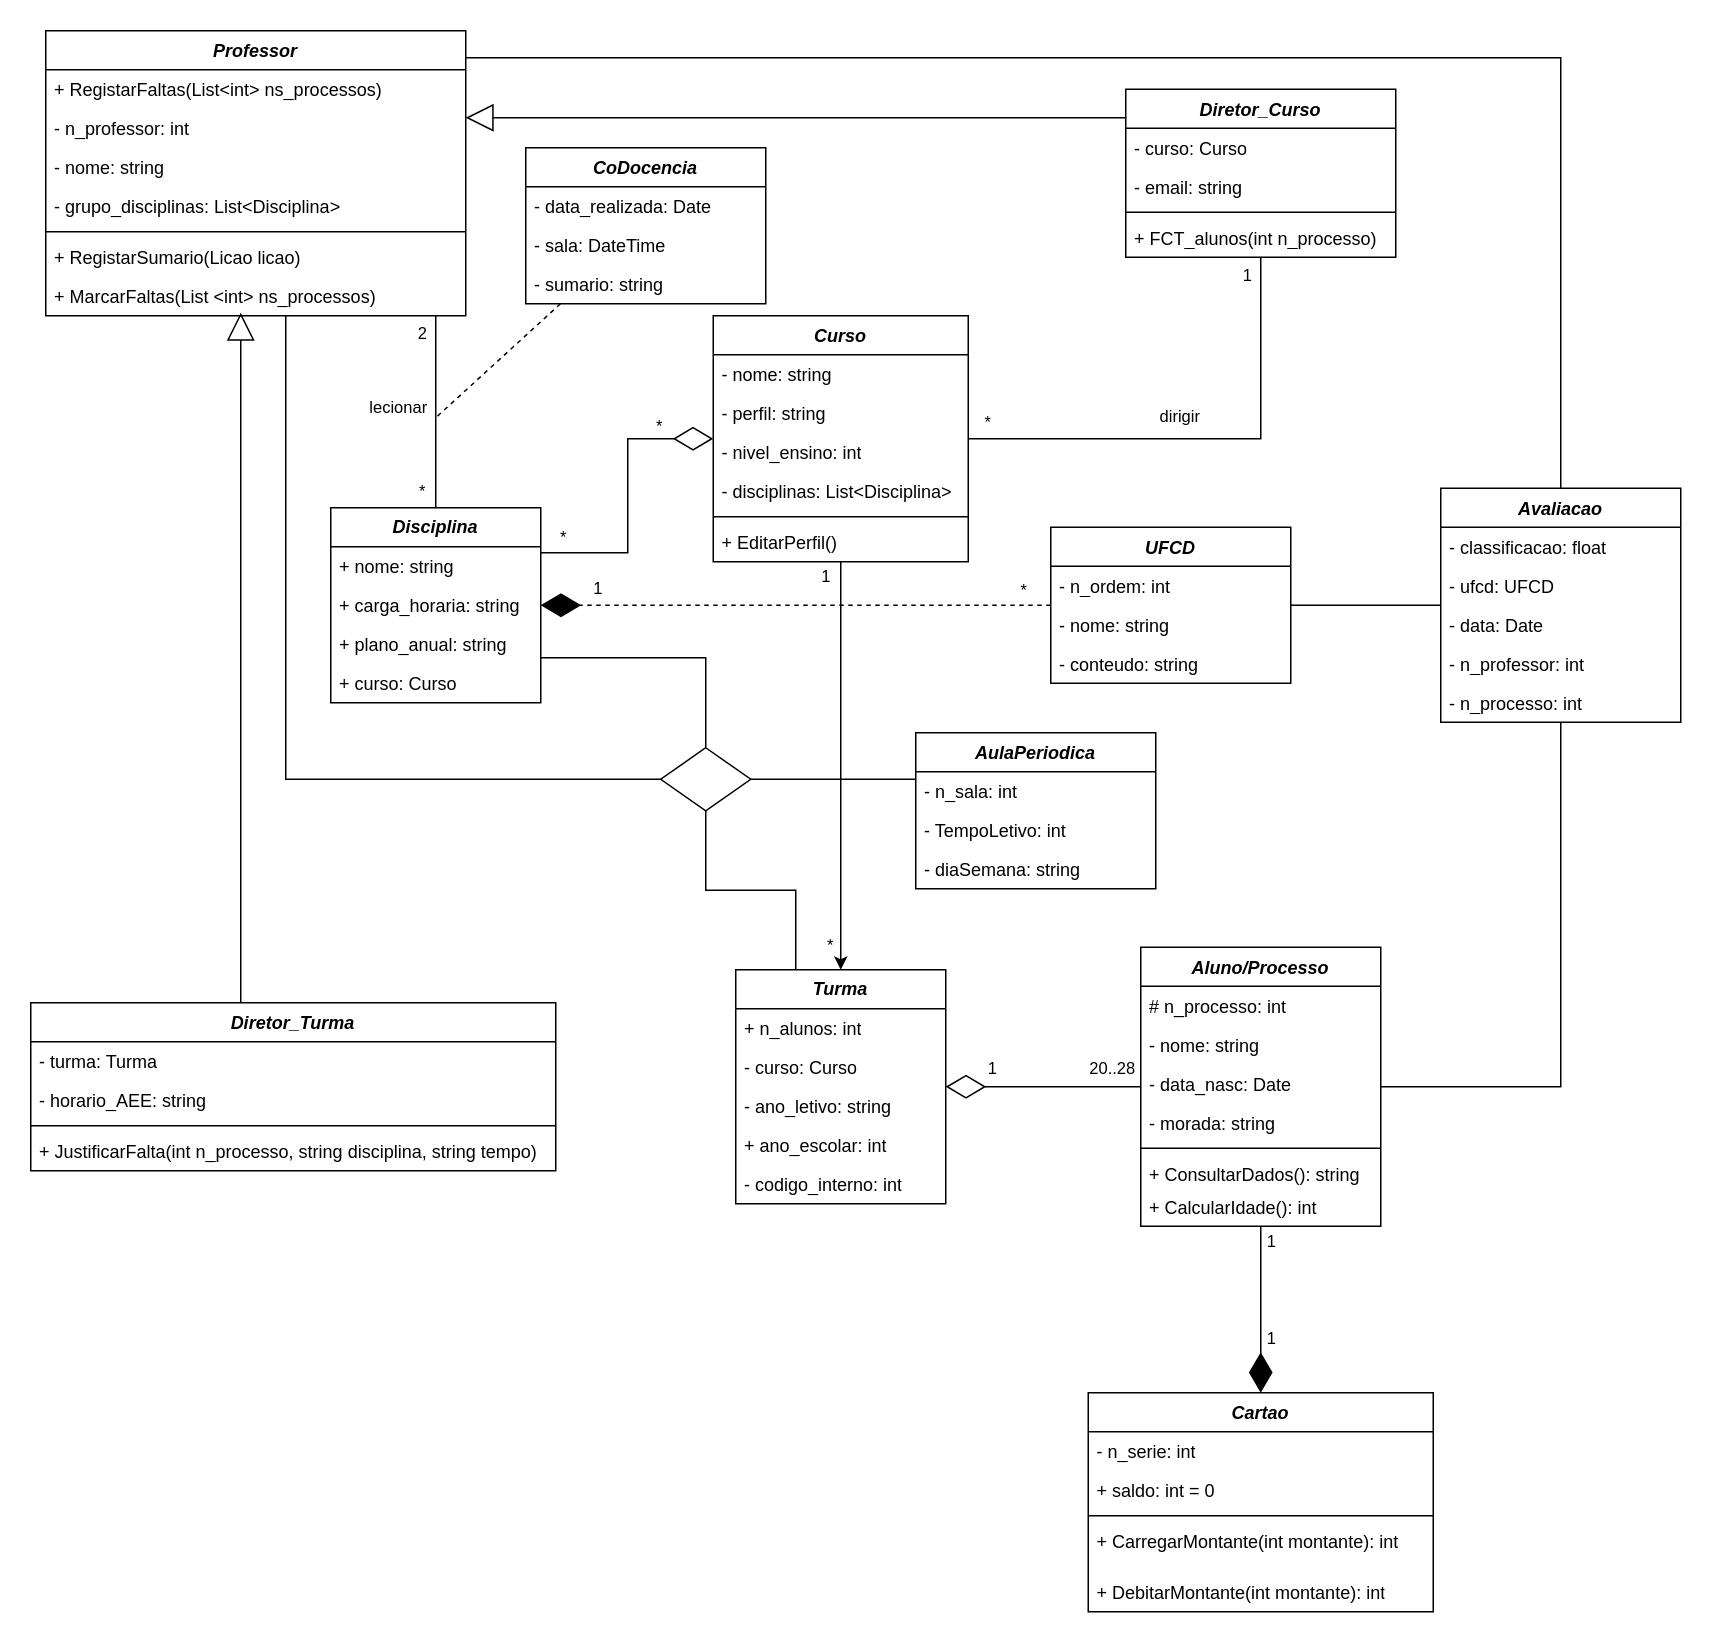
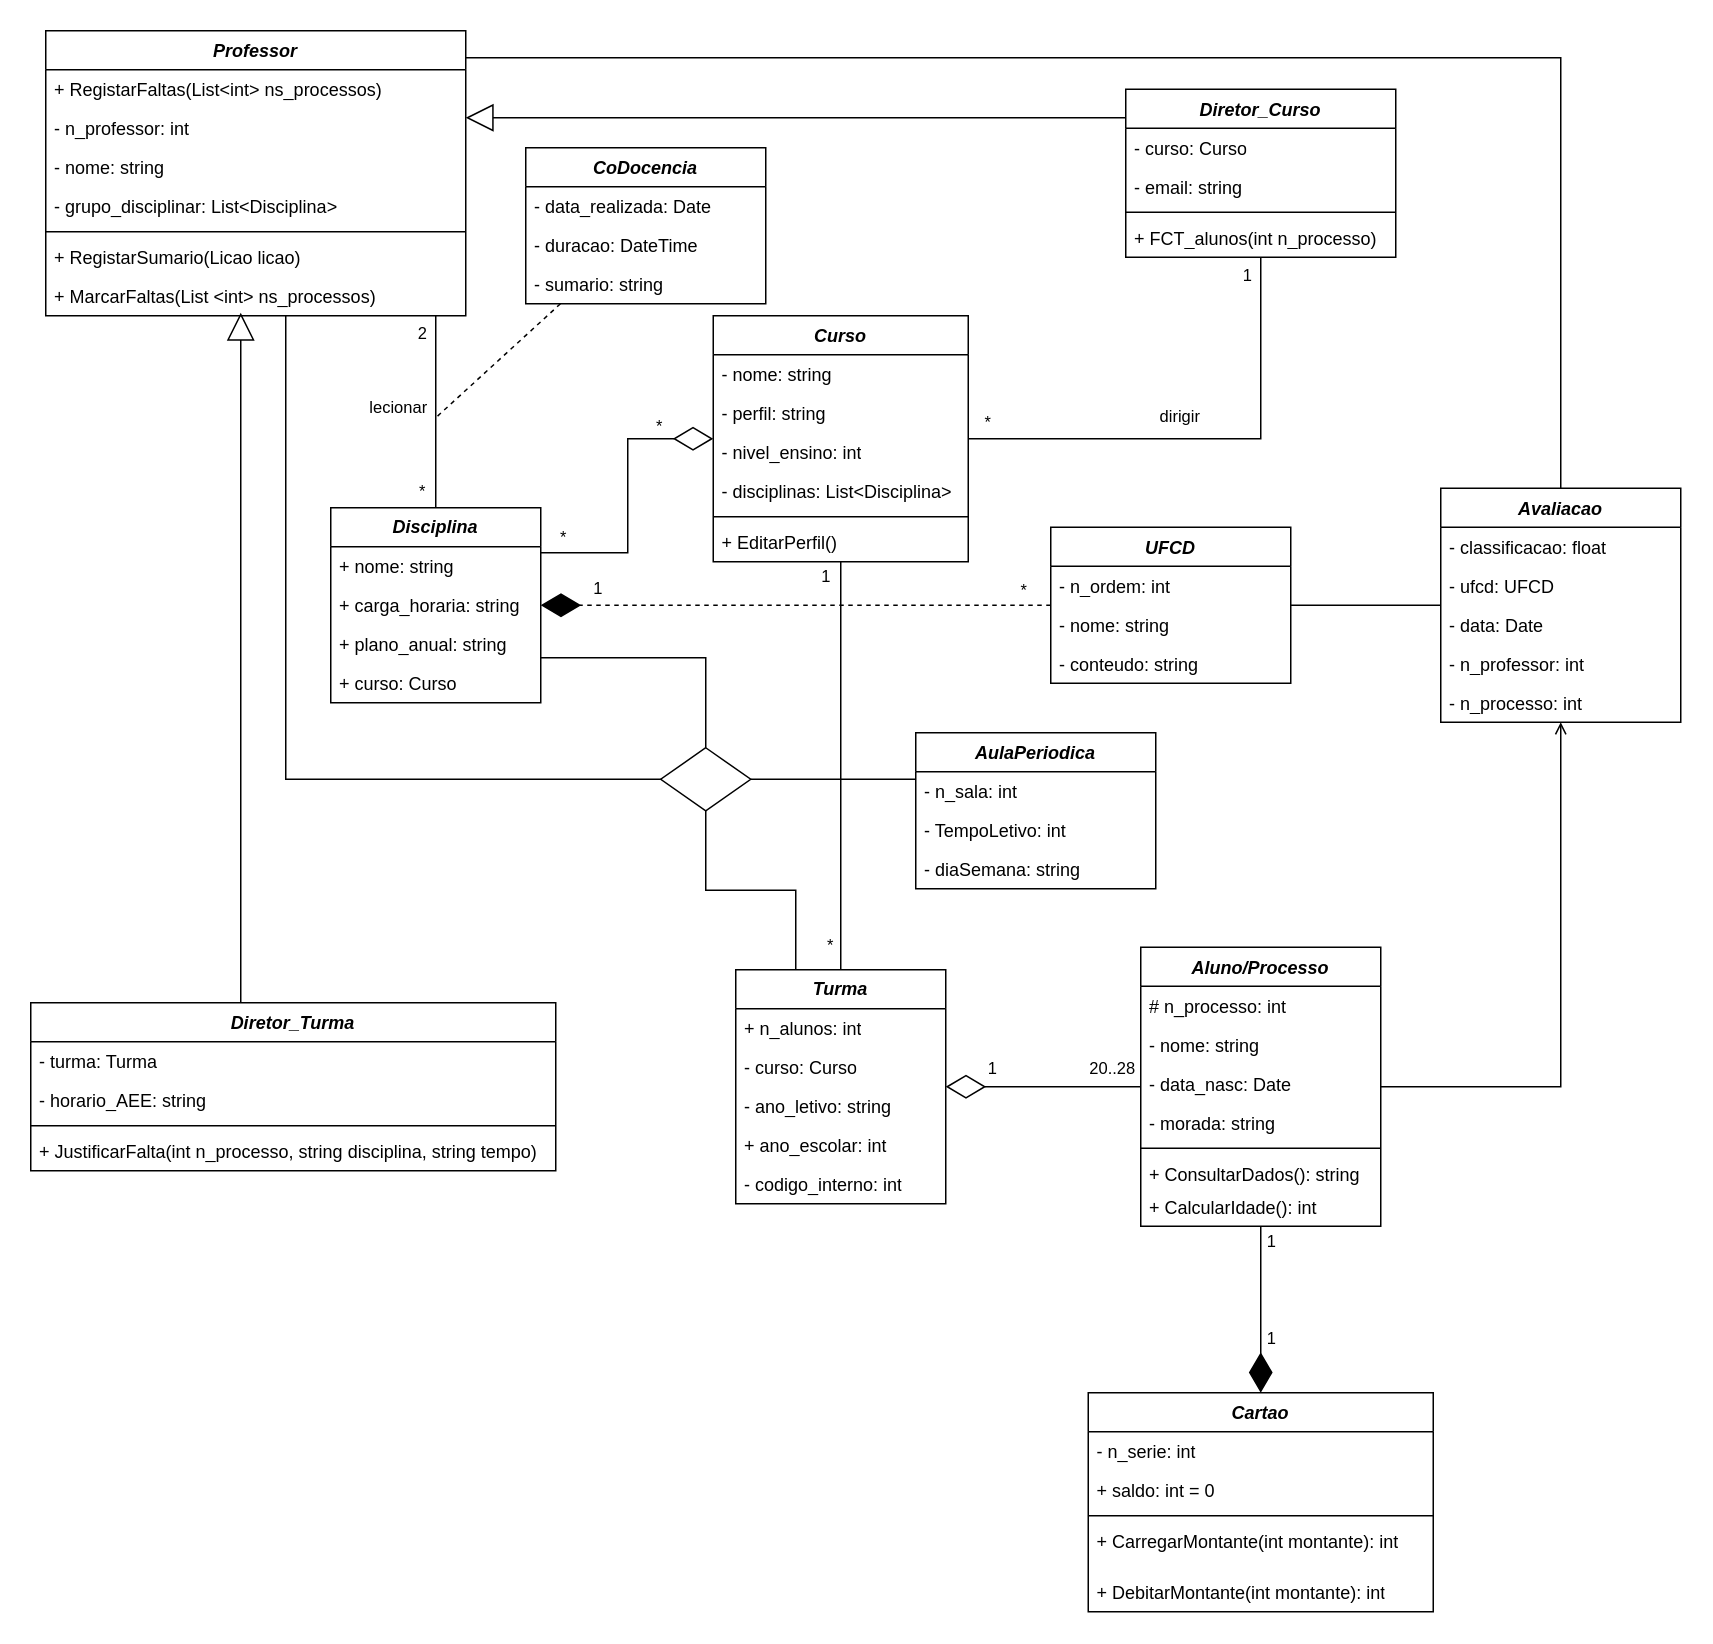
(213, 208) -> (213, 208)
(604, 247) -> (621, 247)
(1561, 729) -> (1561, 729)
(841, 958) -> (841, 961)
